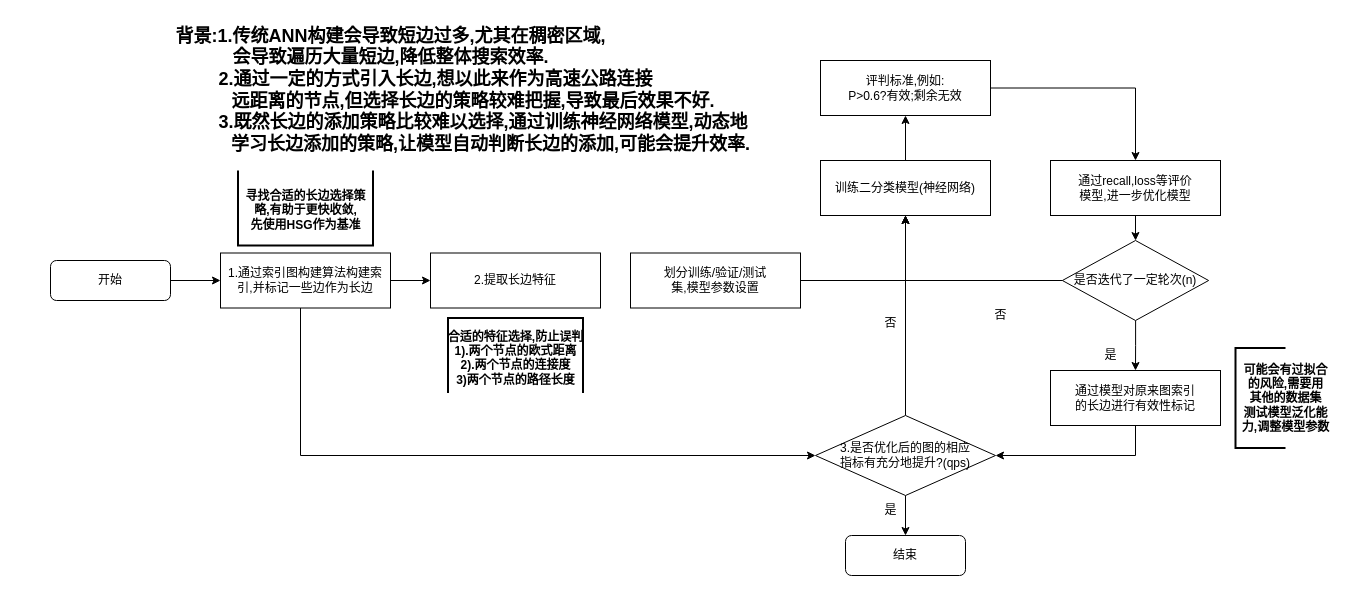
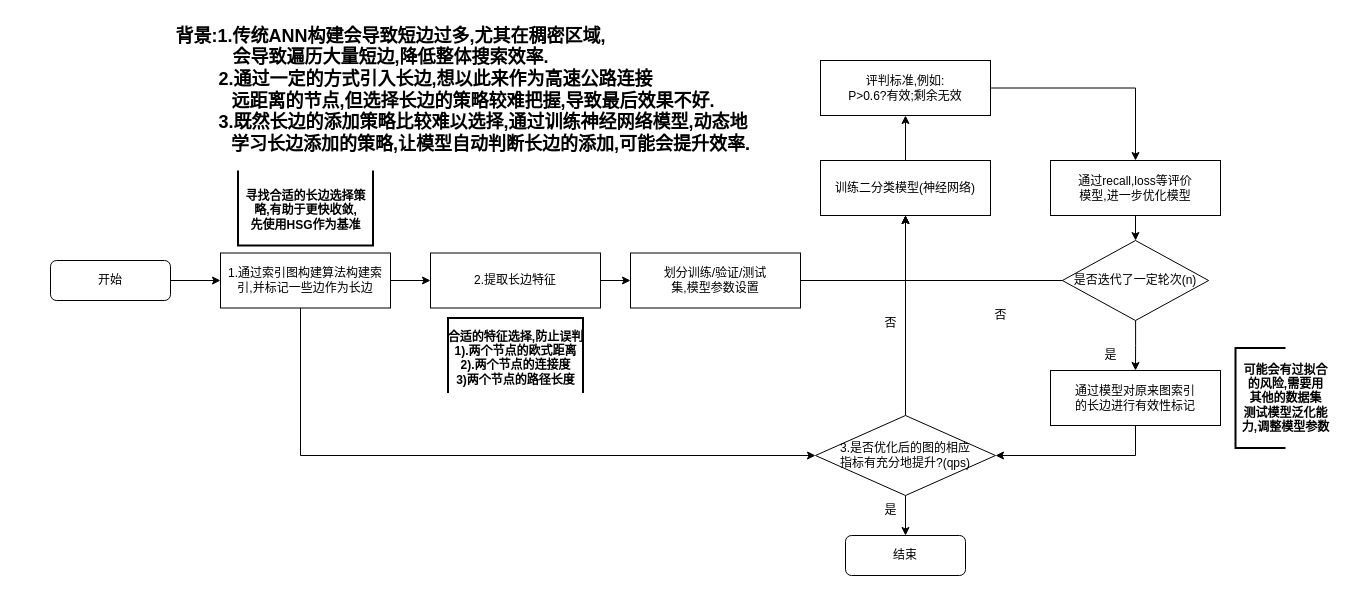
none -> (620, 281)
